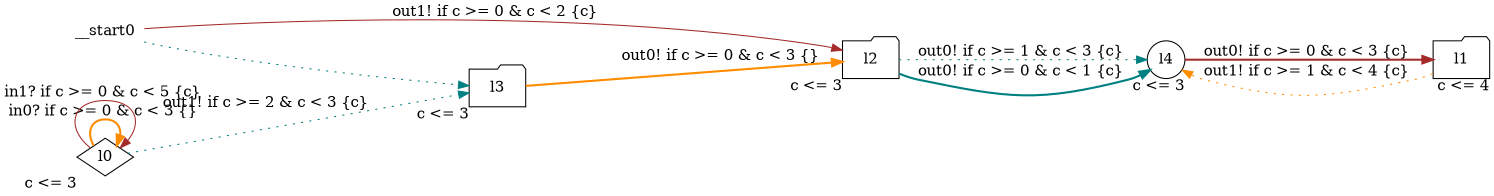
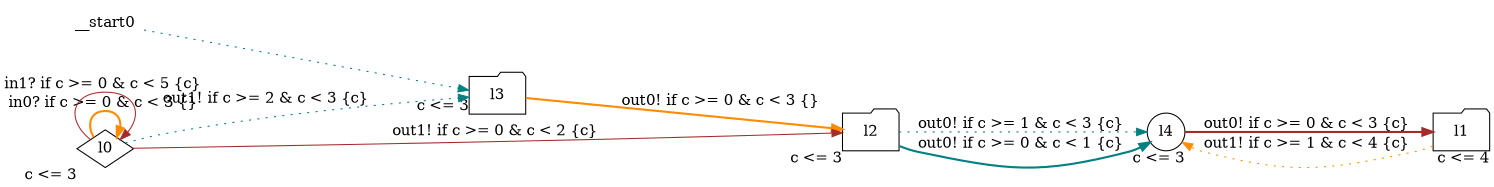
(489, 21) -> (482, 142)
